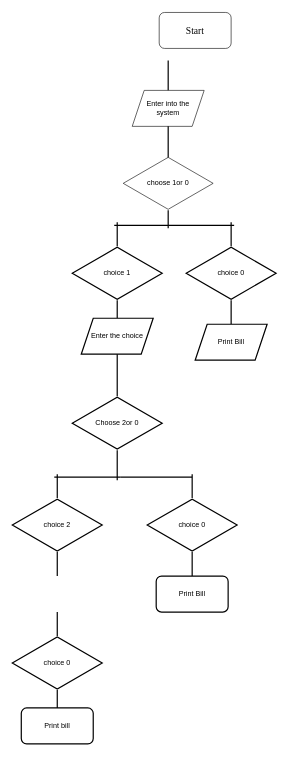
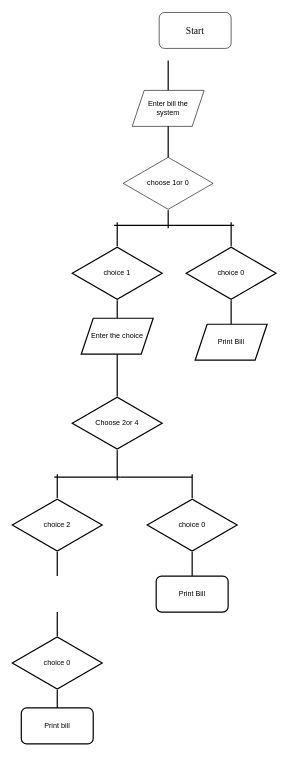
(168, 108) -> (168, 108)
(117, 423) -> (117, 423)
